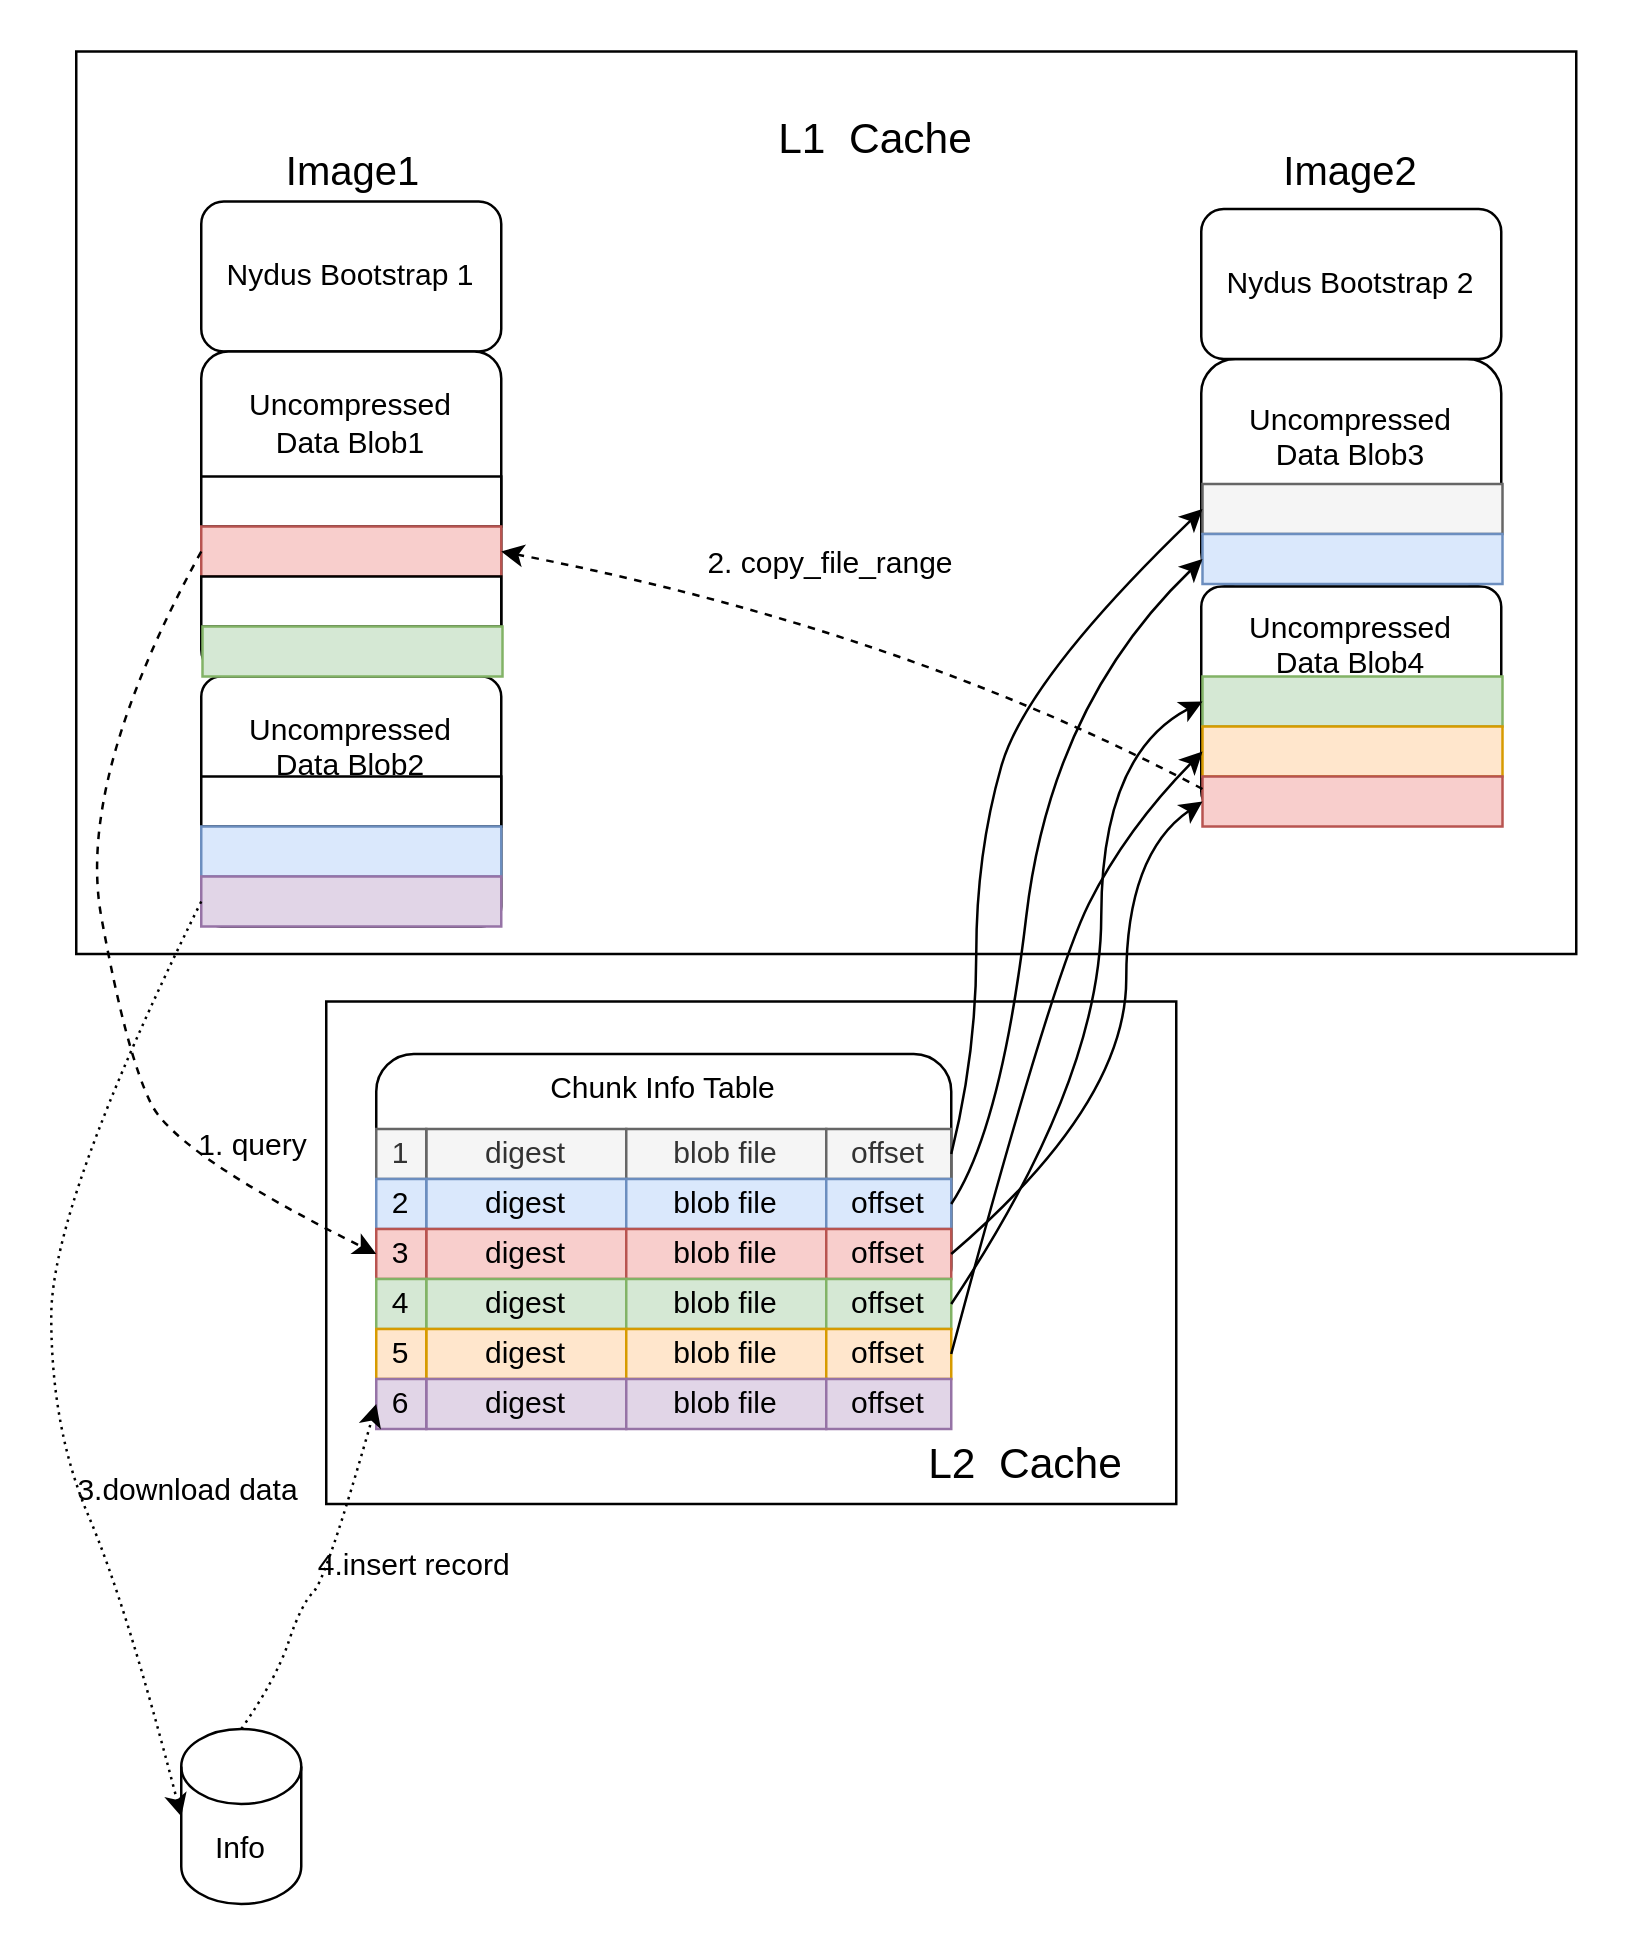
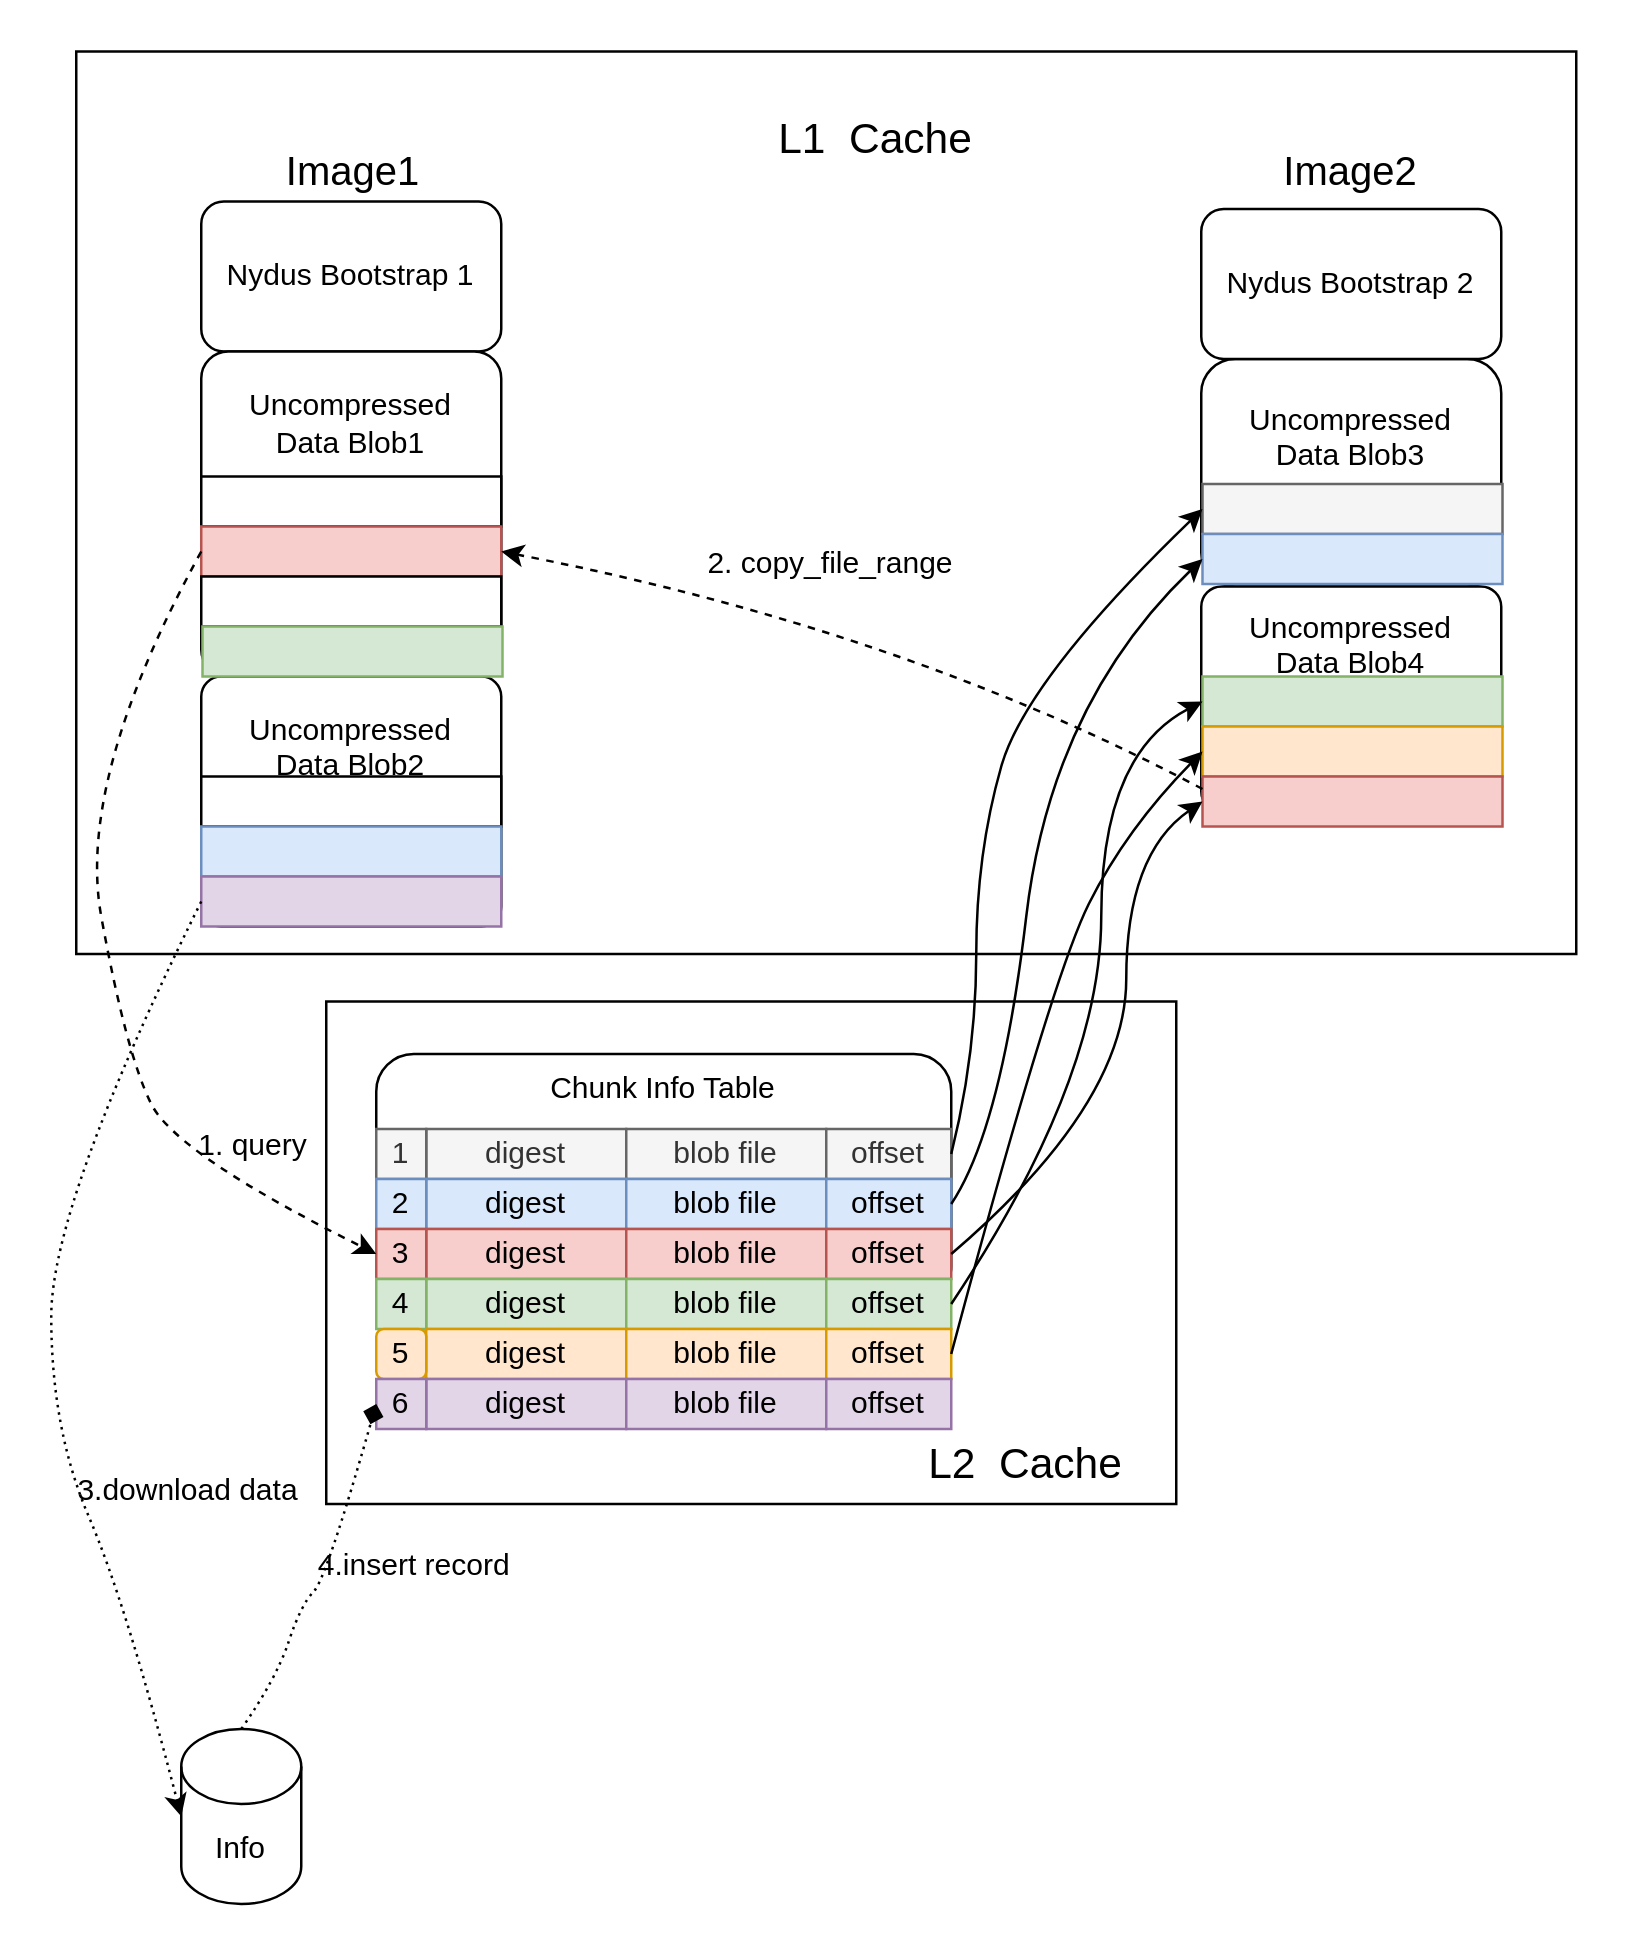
(401, 1354) -> (401, 1354)
(371, 1422) -> (370, 1424)
